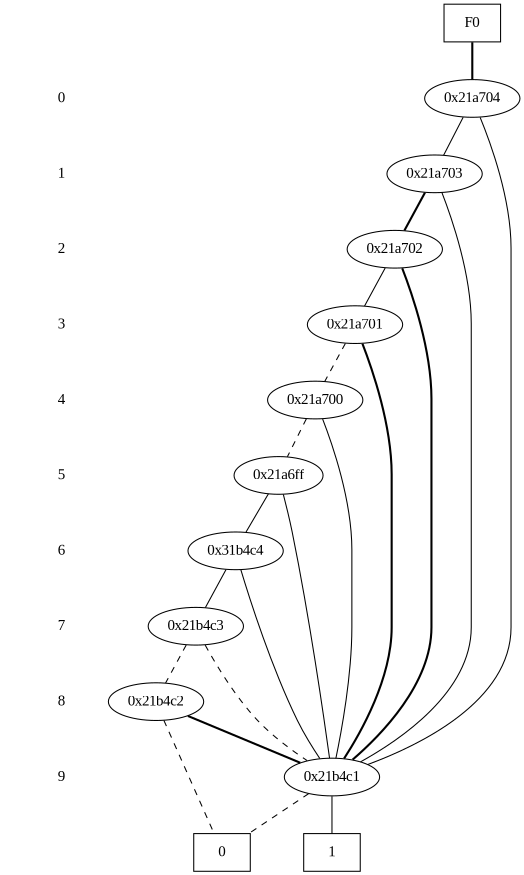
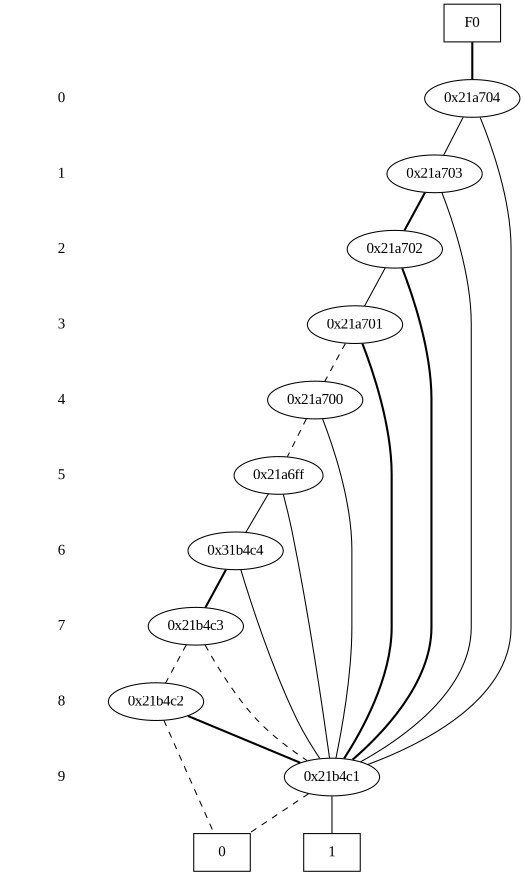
(216, 589) -> (216, 589)
